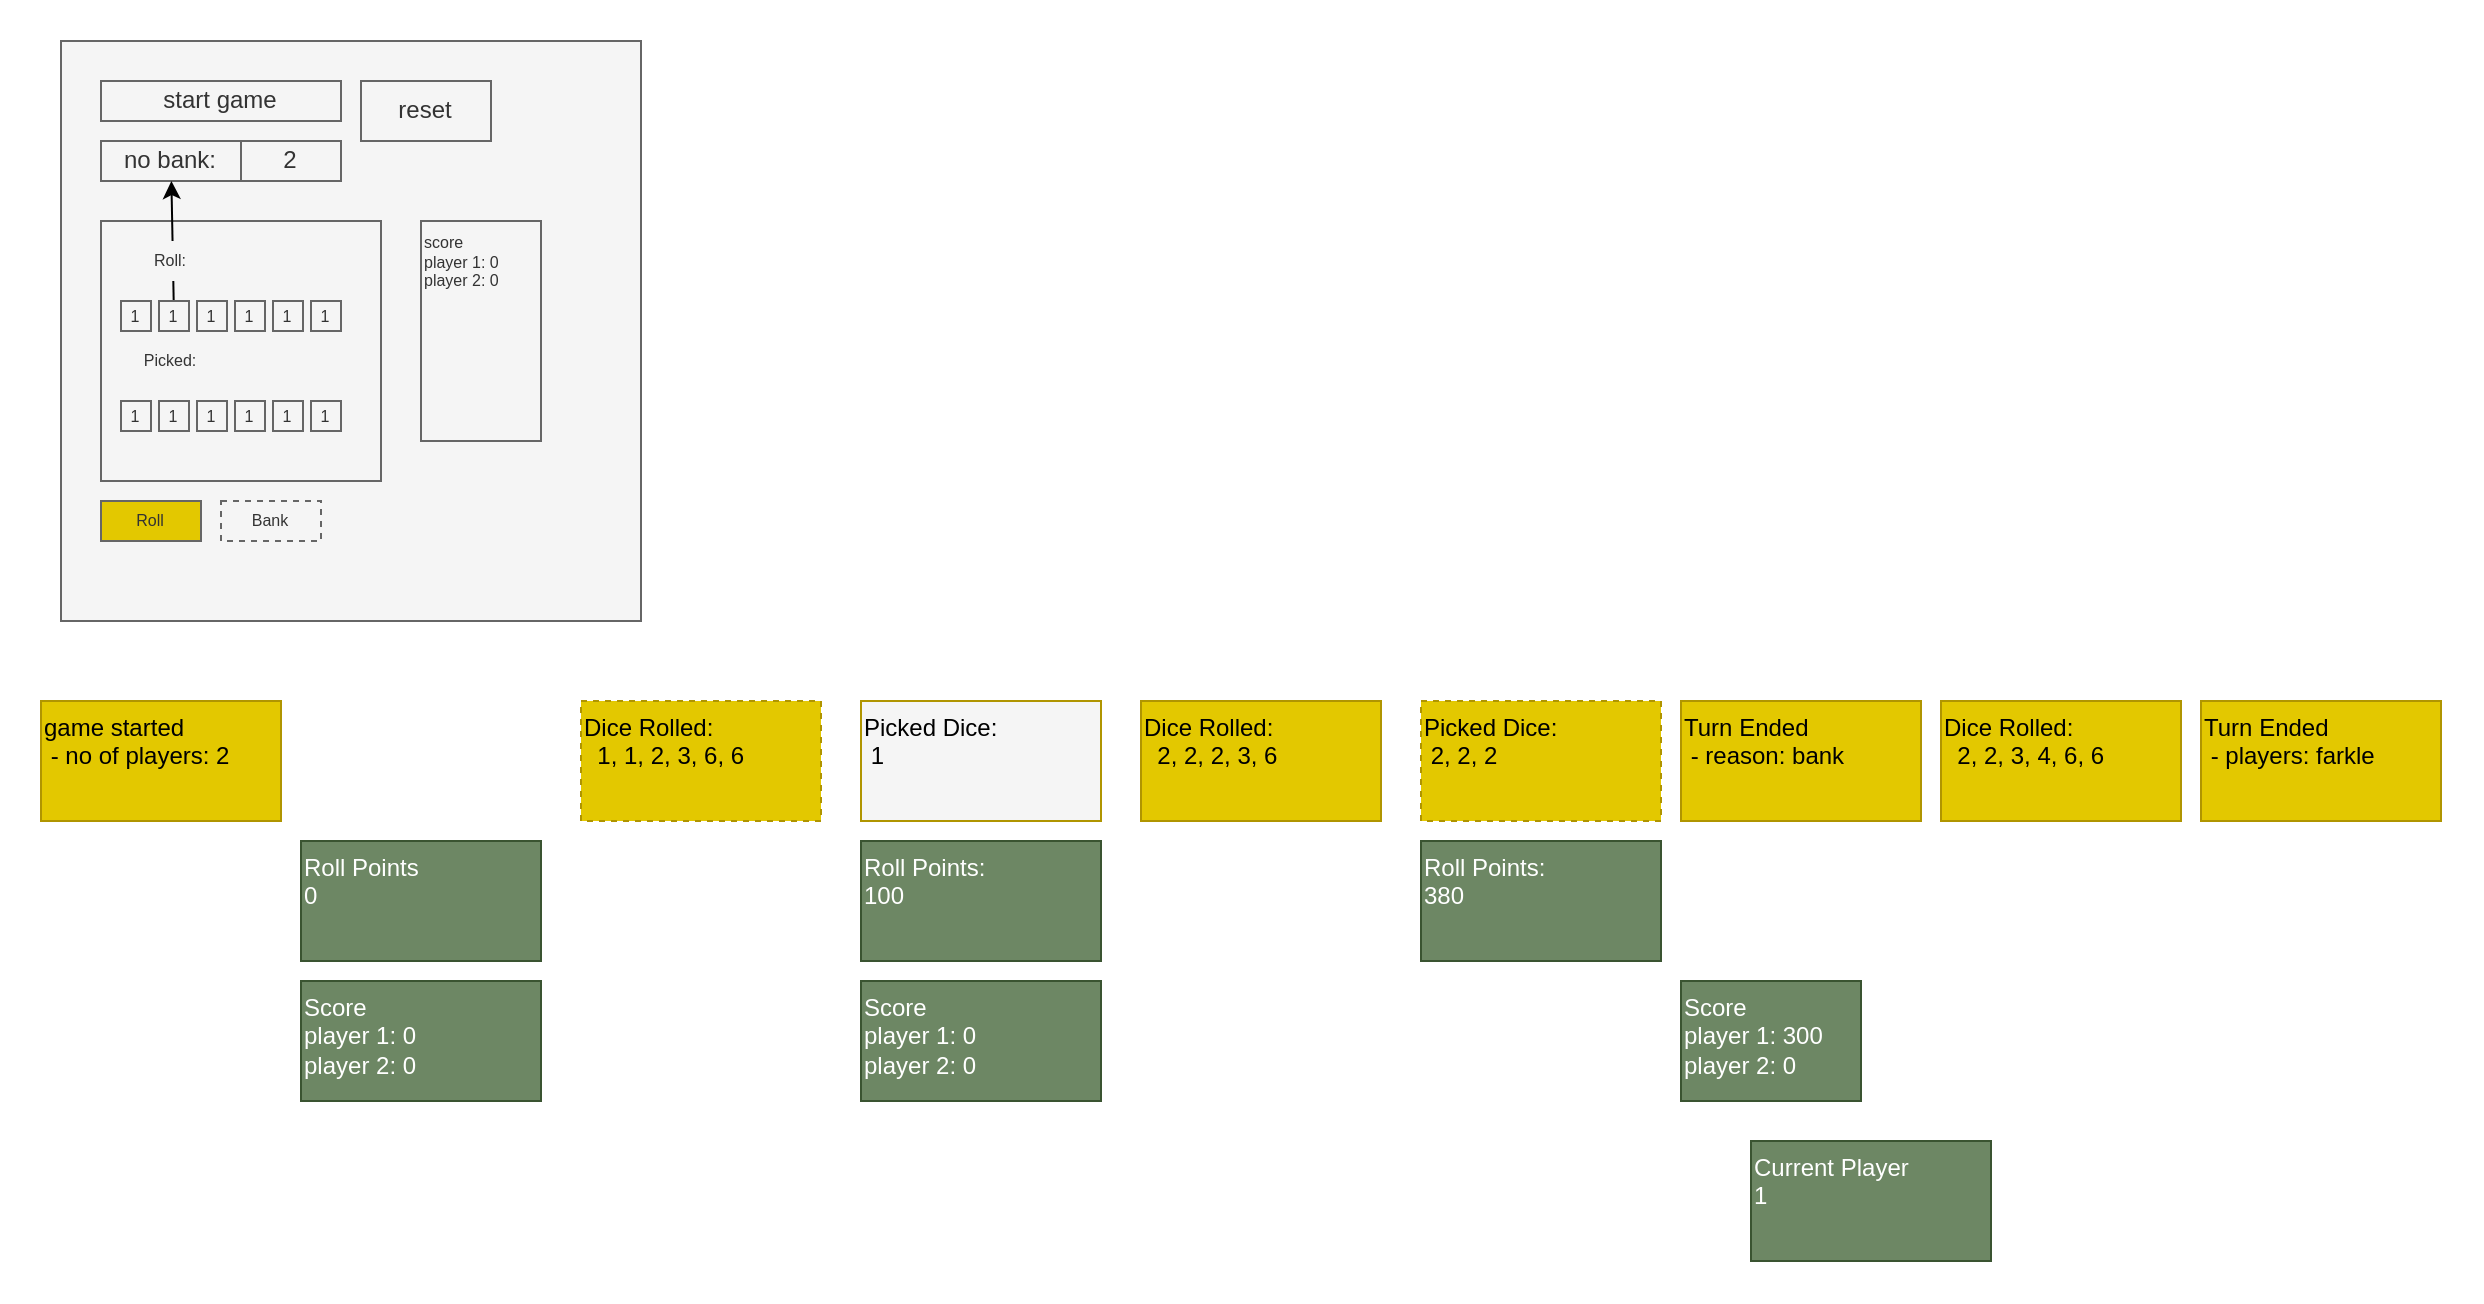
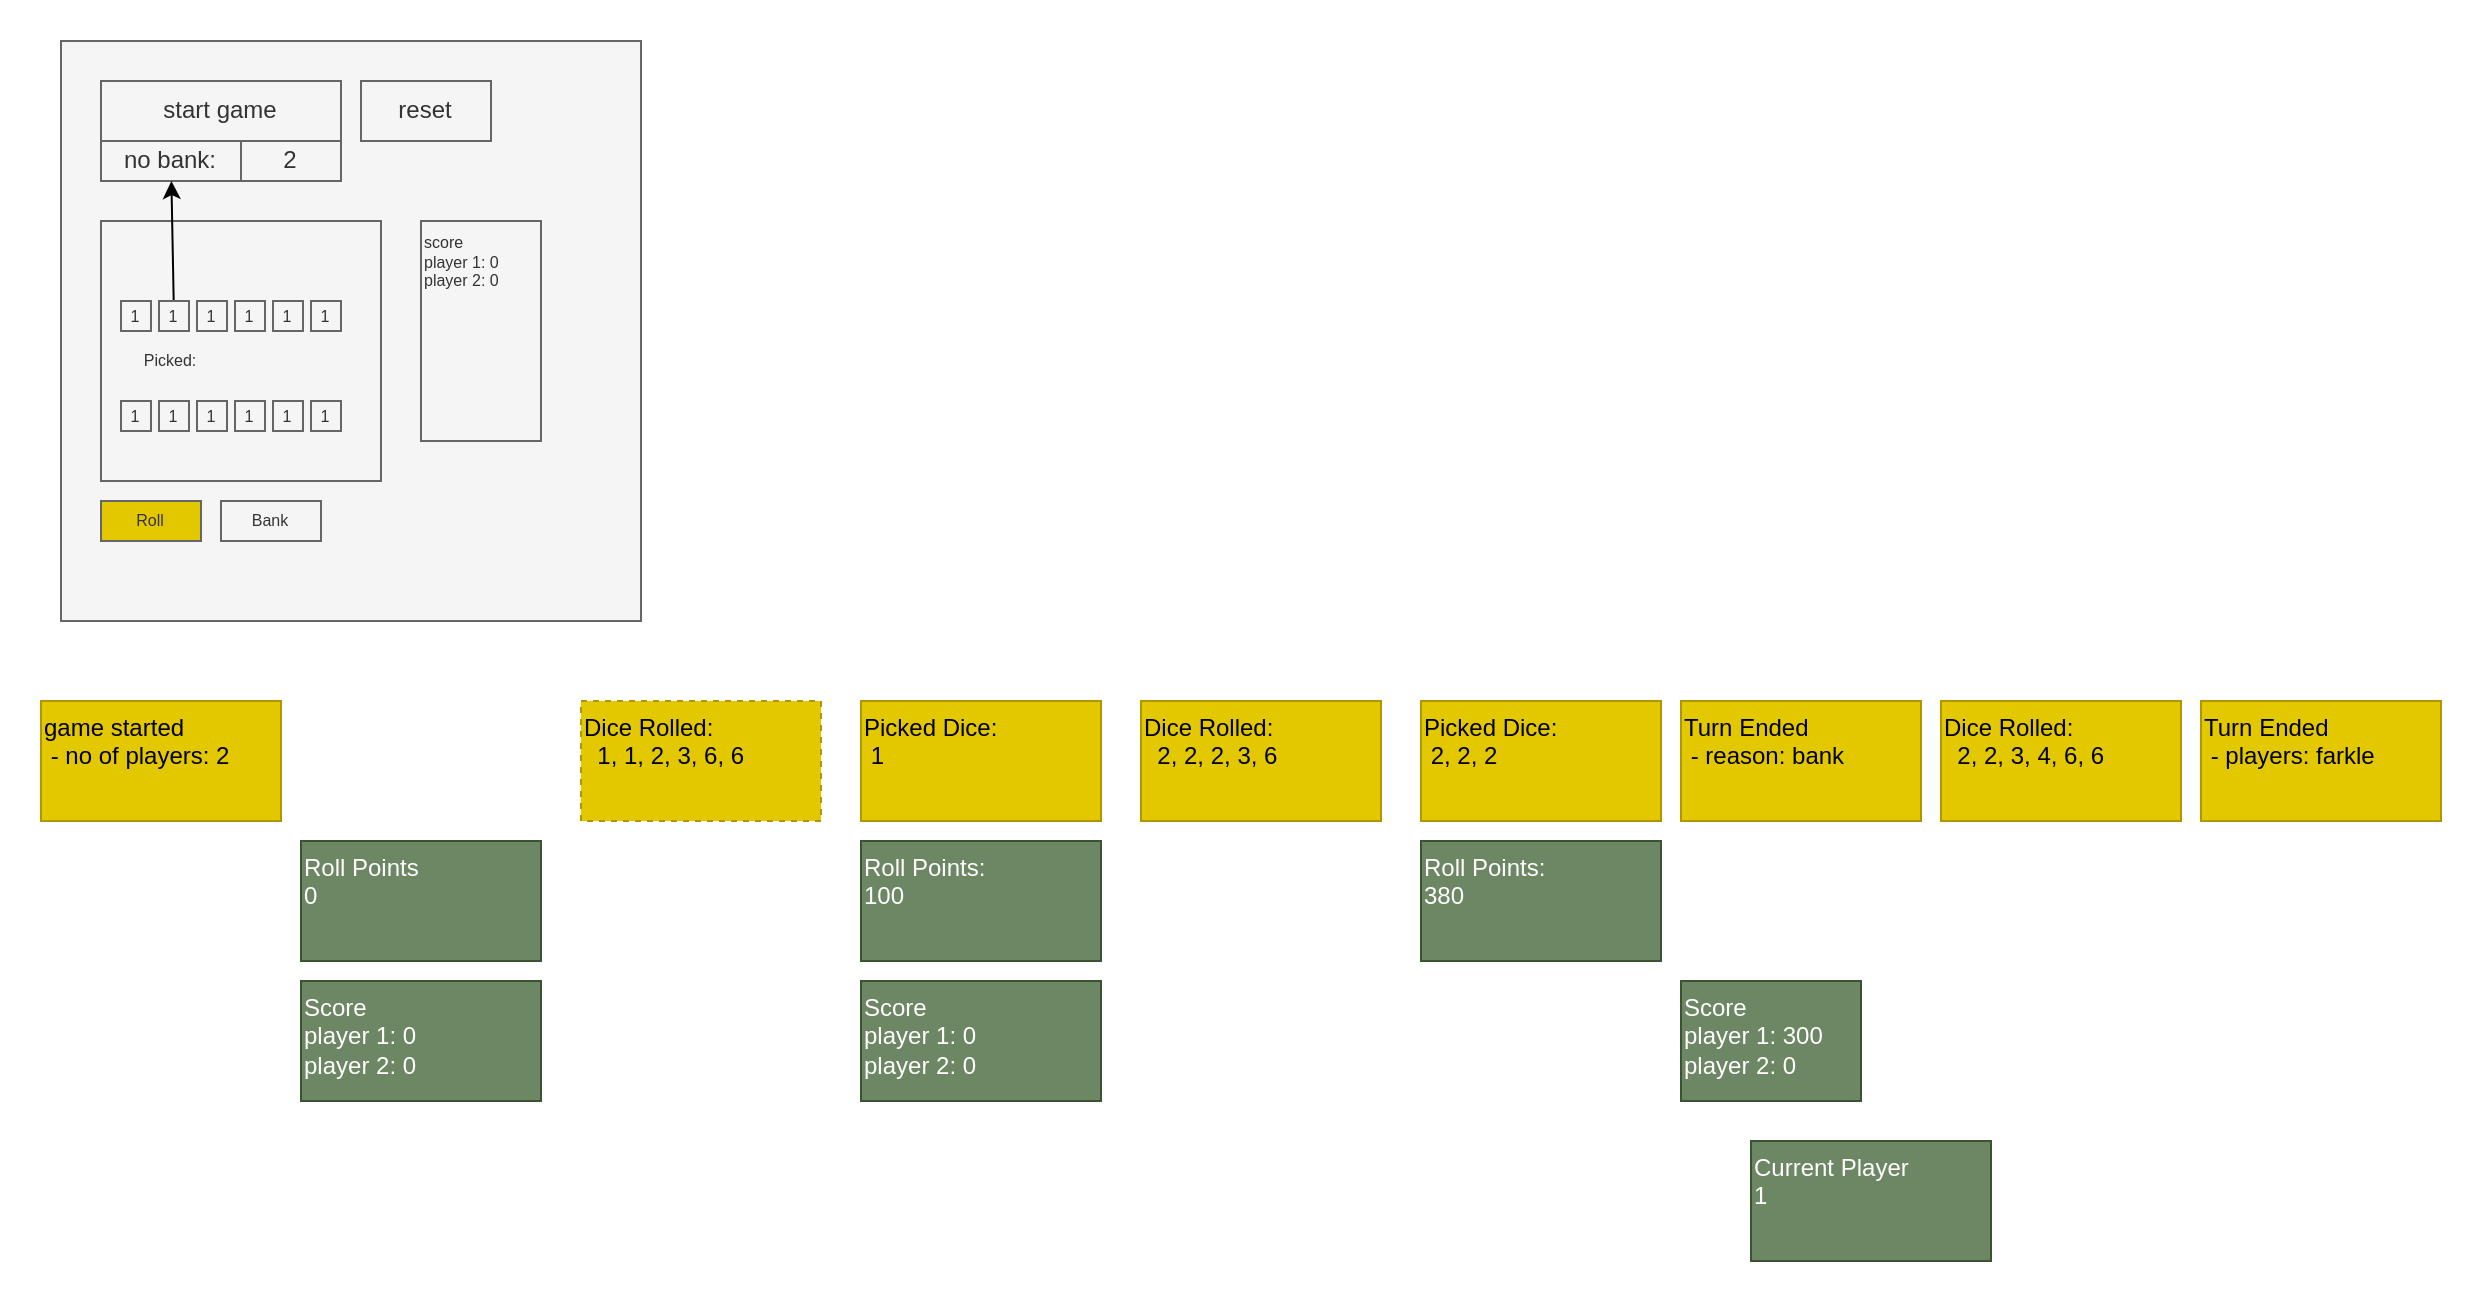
(221, 101) -> (221, 111)
(171, 261) -> none
(271, 521) -> (271, 521)
(981, 761) -> (981, 761)
(1541, 761) -> (1541, 761)
